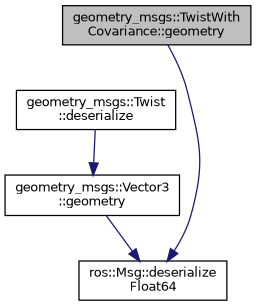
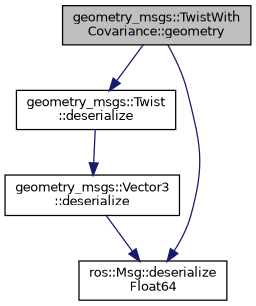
none -> (130, 62)
(92, 195) -> (92, 195)
